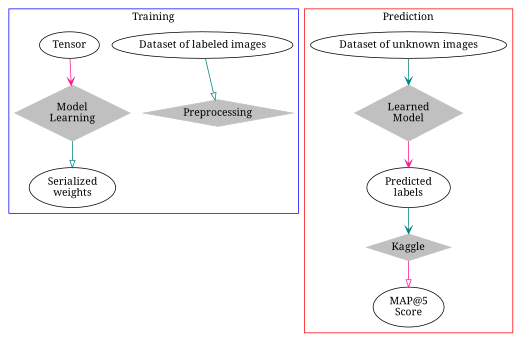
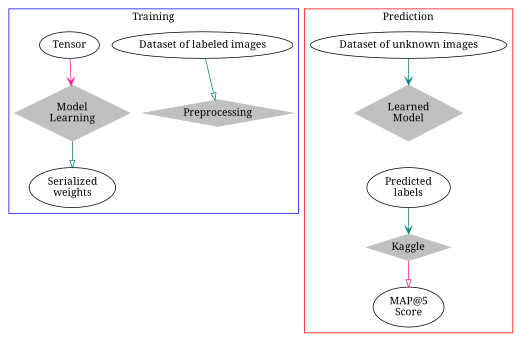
(409, 151) -> none
